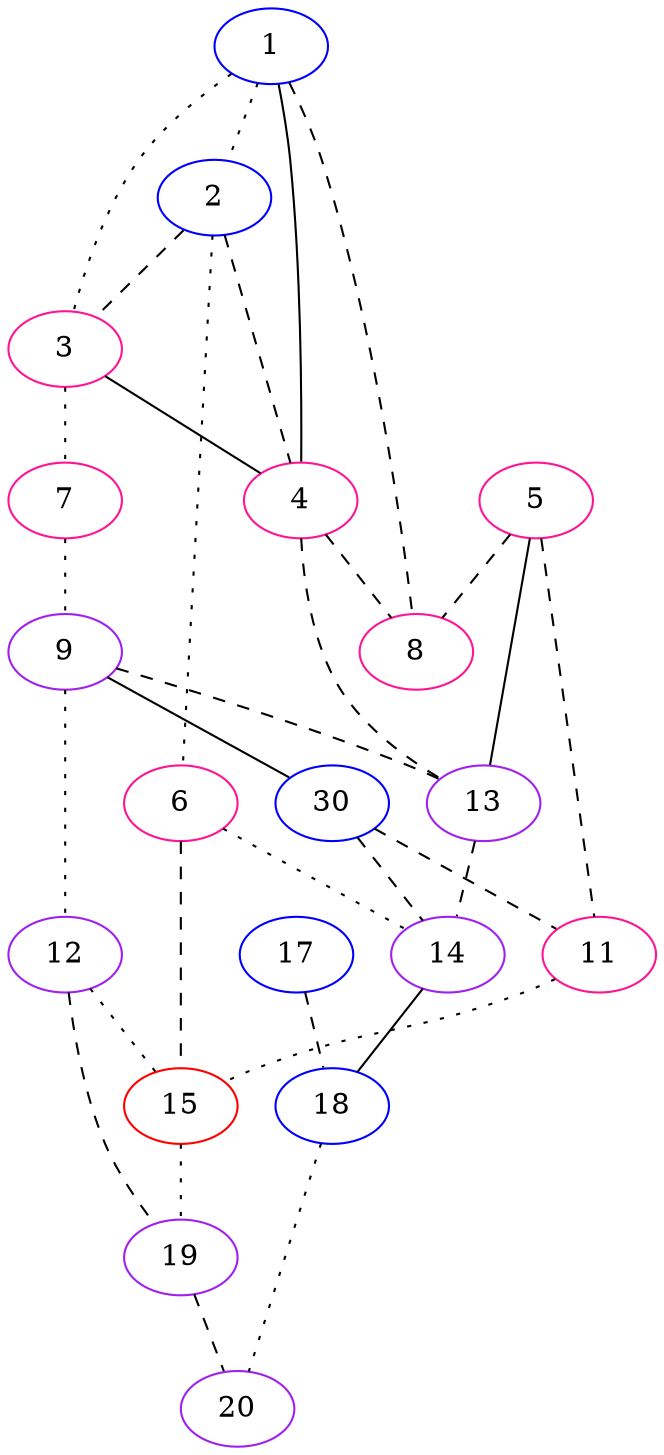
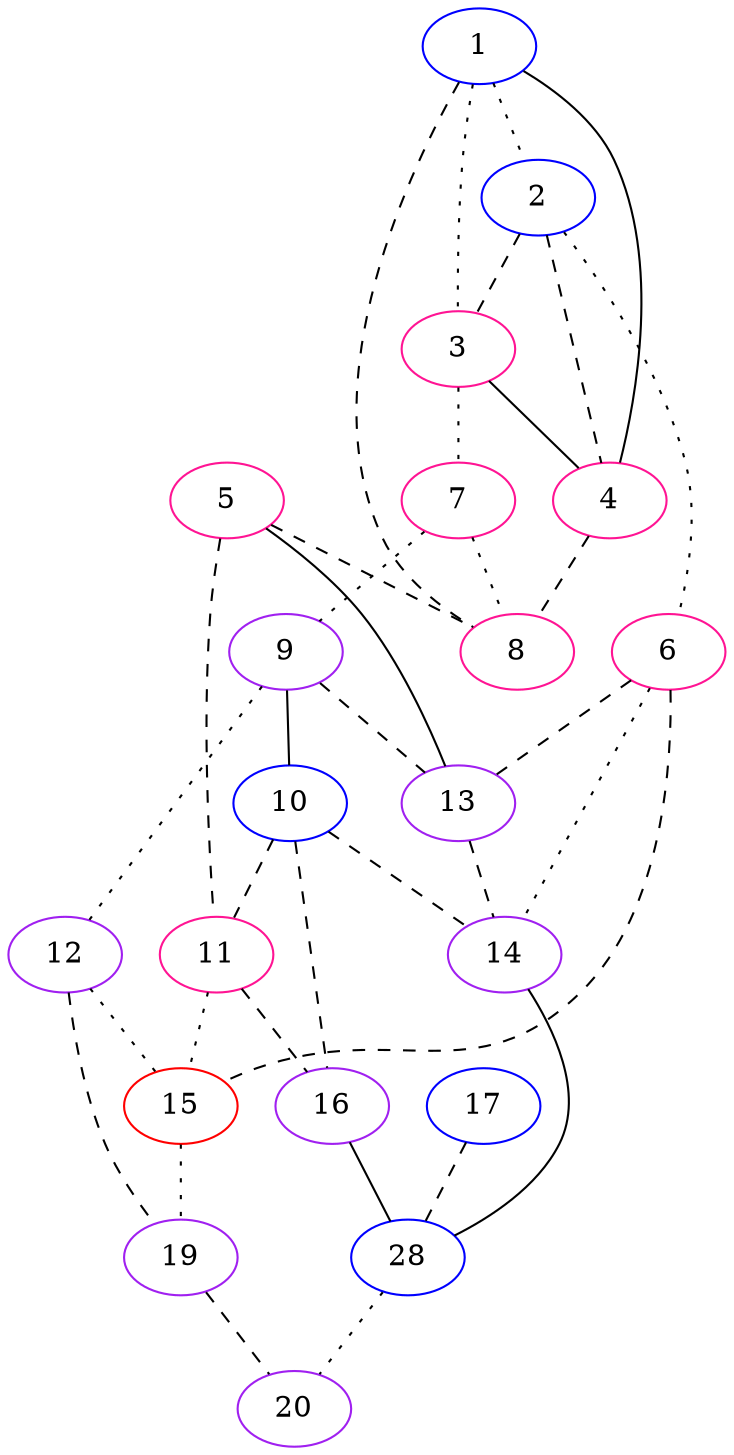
none -> (488, 576)
(335, 679) -> (564, 727)
(332, 803) -> (290, 803)
(332, 1106) -> (408, 1257)
none -> (332, 1106)
